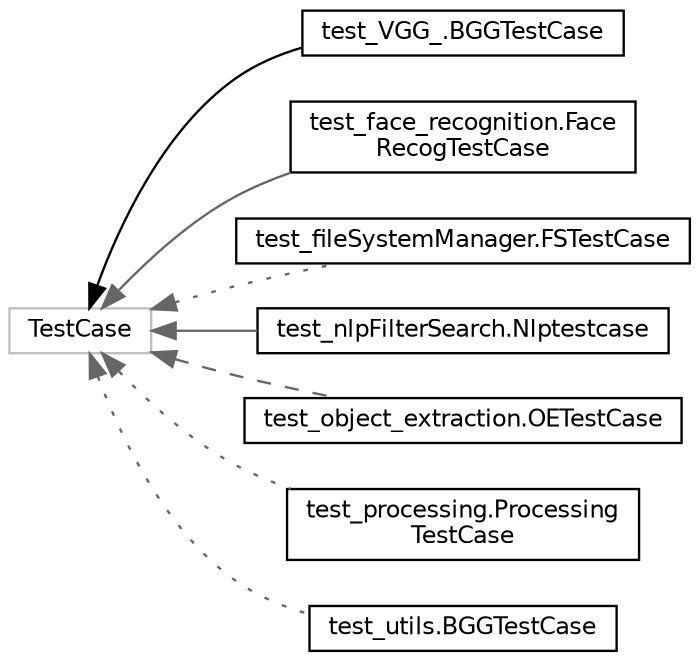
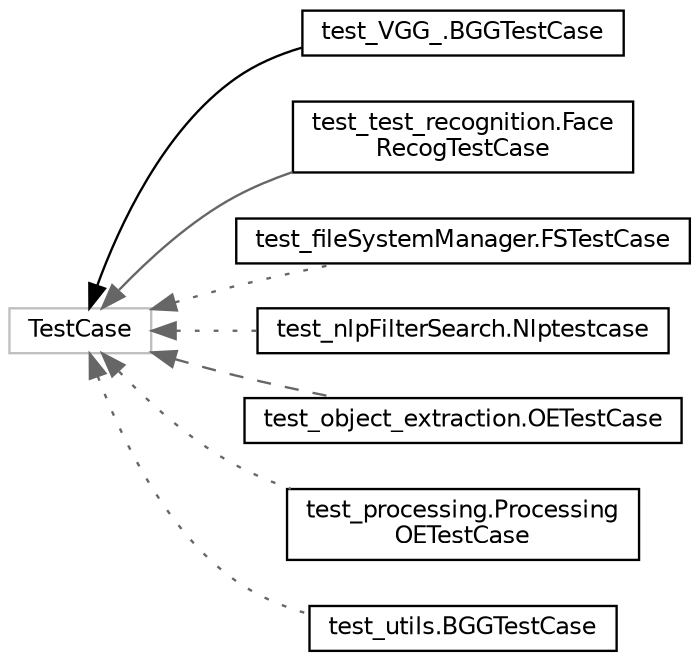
(463, 137) -> (463, 137)
(217, 331) -> (217, 331)
(463, 524) -> (463, 524)
